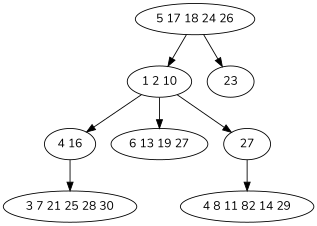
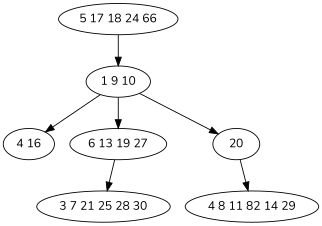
(195, 19) -> (118, 19)
(159, 82) -> (118, 82)
(231, 82) -> none
(247, 144) -> (236, 144)
(70, 171) -> (112, 171)
